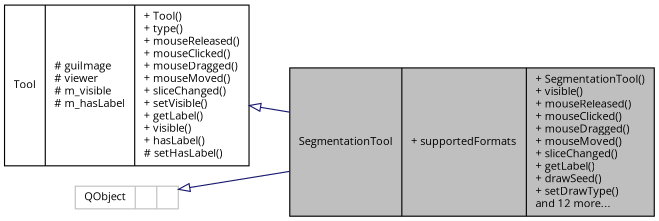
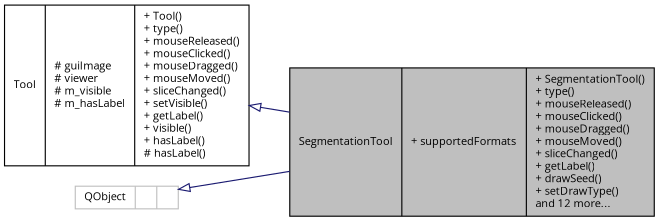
(560, 92) -> (555, 92)
(183, 153) -> (175, 153)
